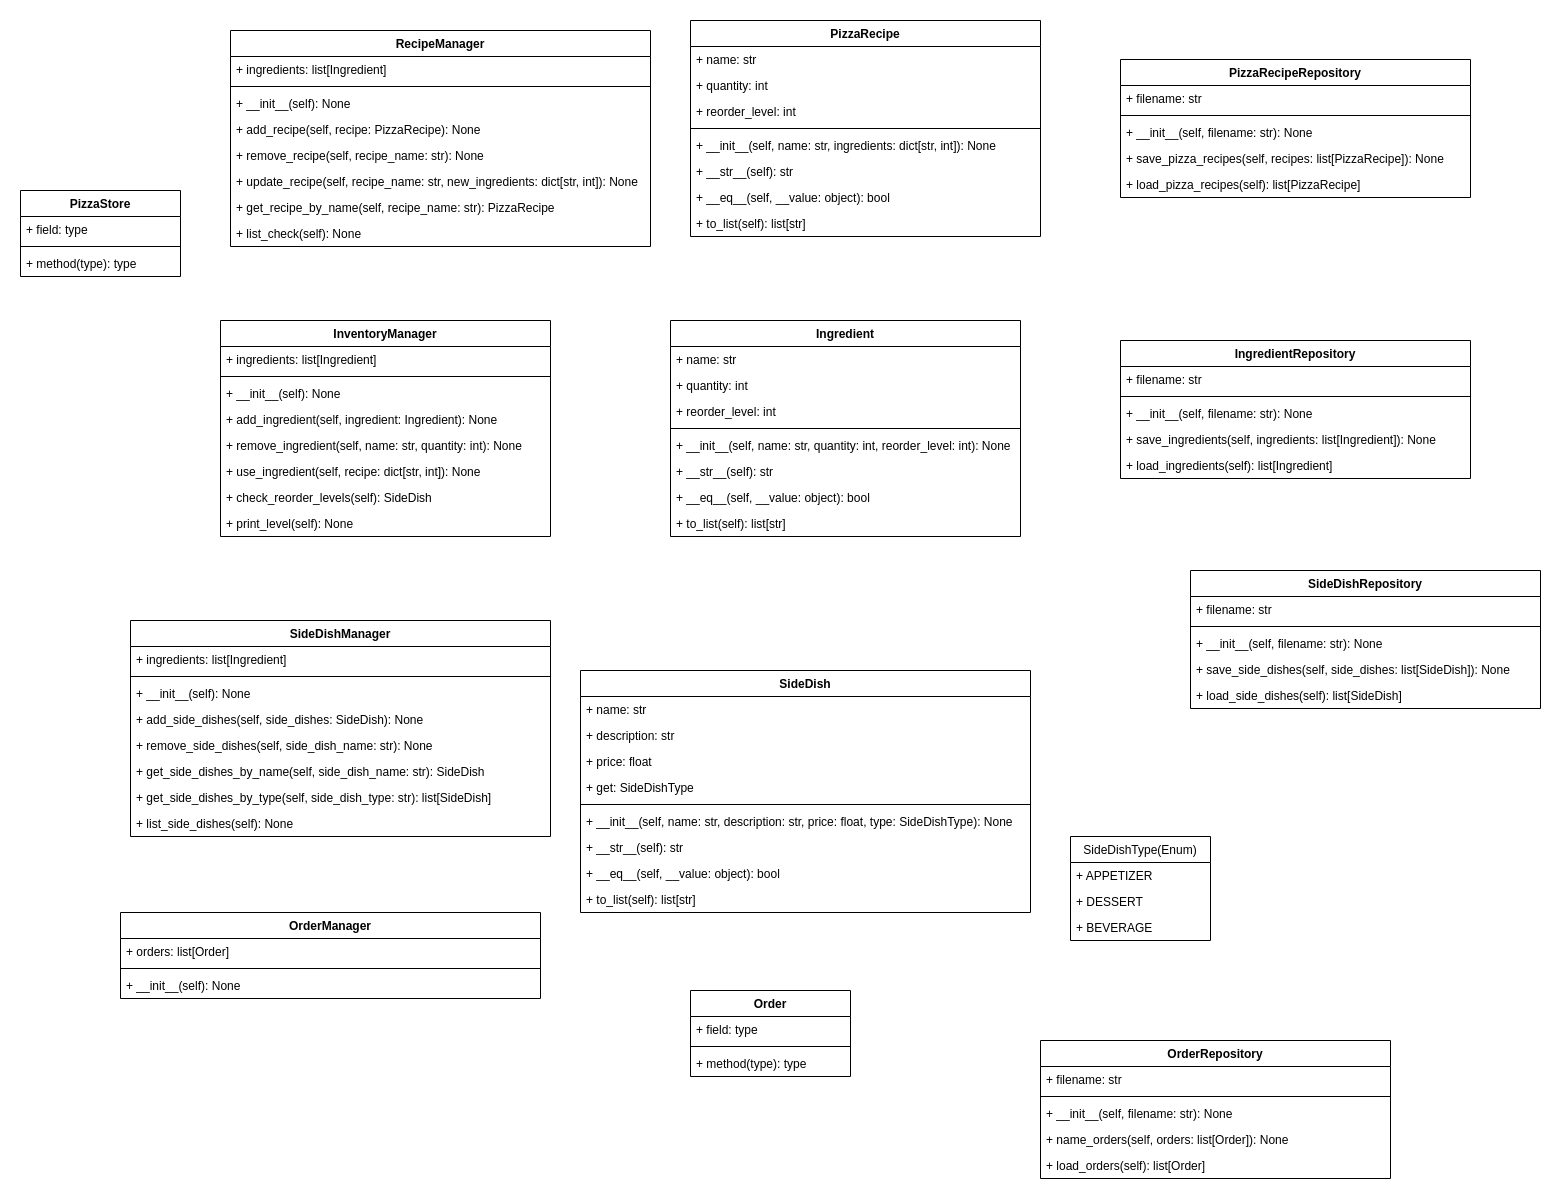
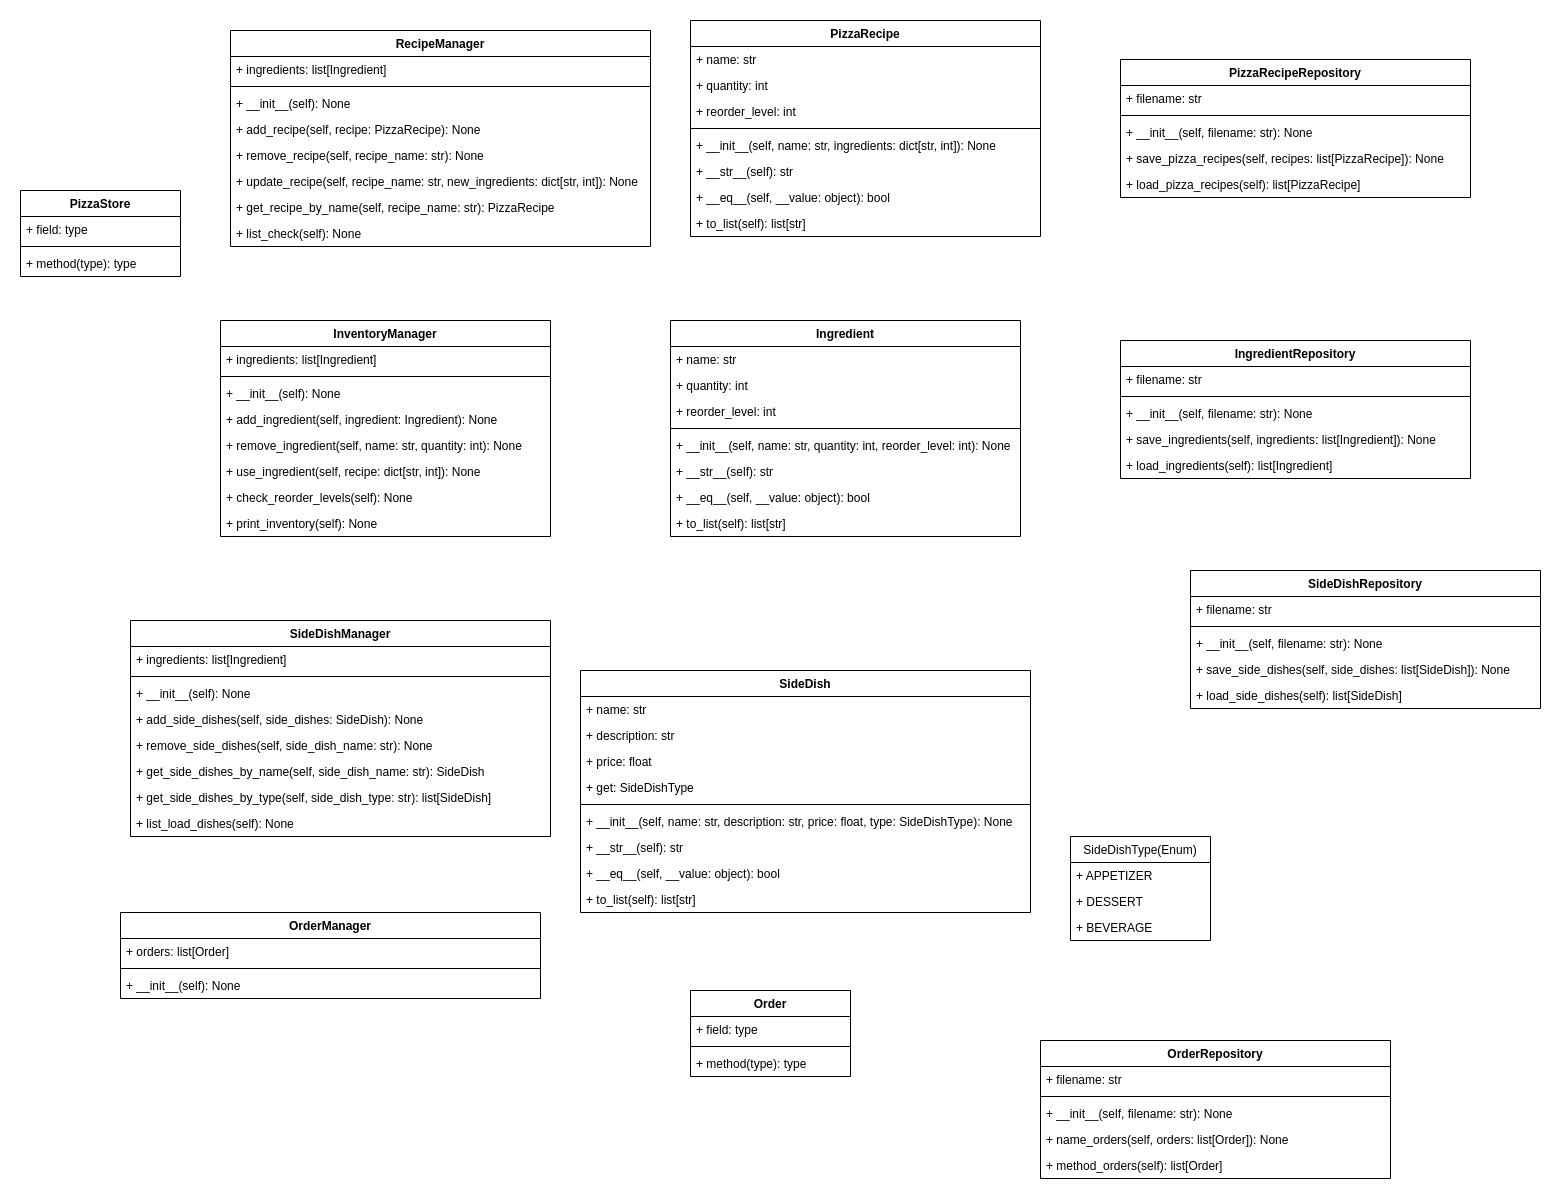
(341, 498) -> (331, 498)
(299, 524) -> (314, 524)
(224, 824) -> (224, 824)
(1143, 1166) -> (1151, 1166)
